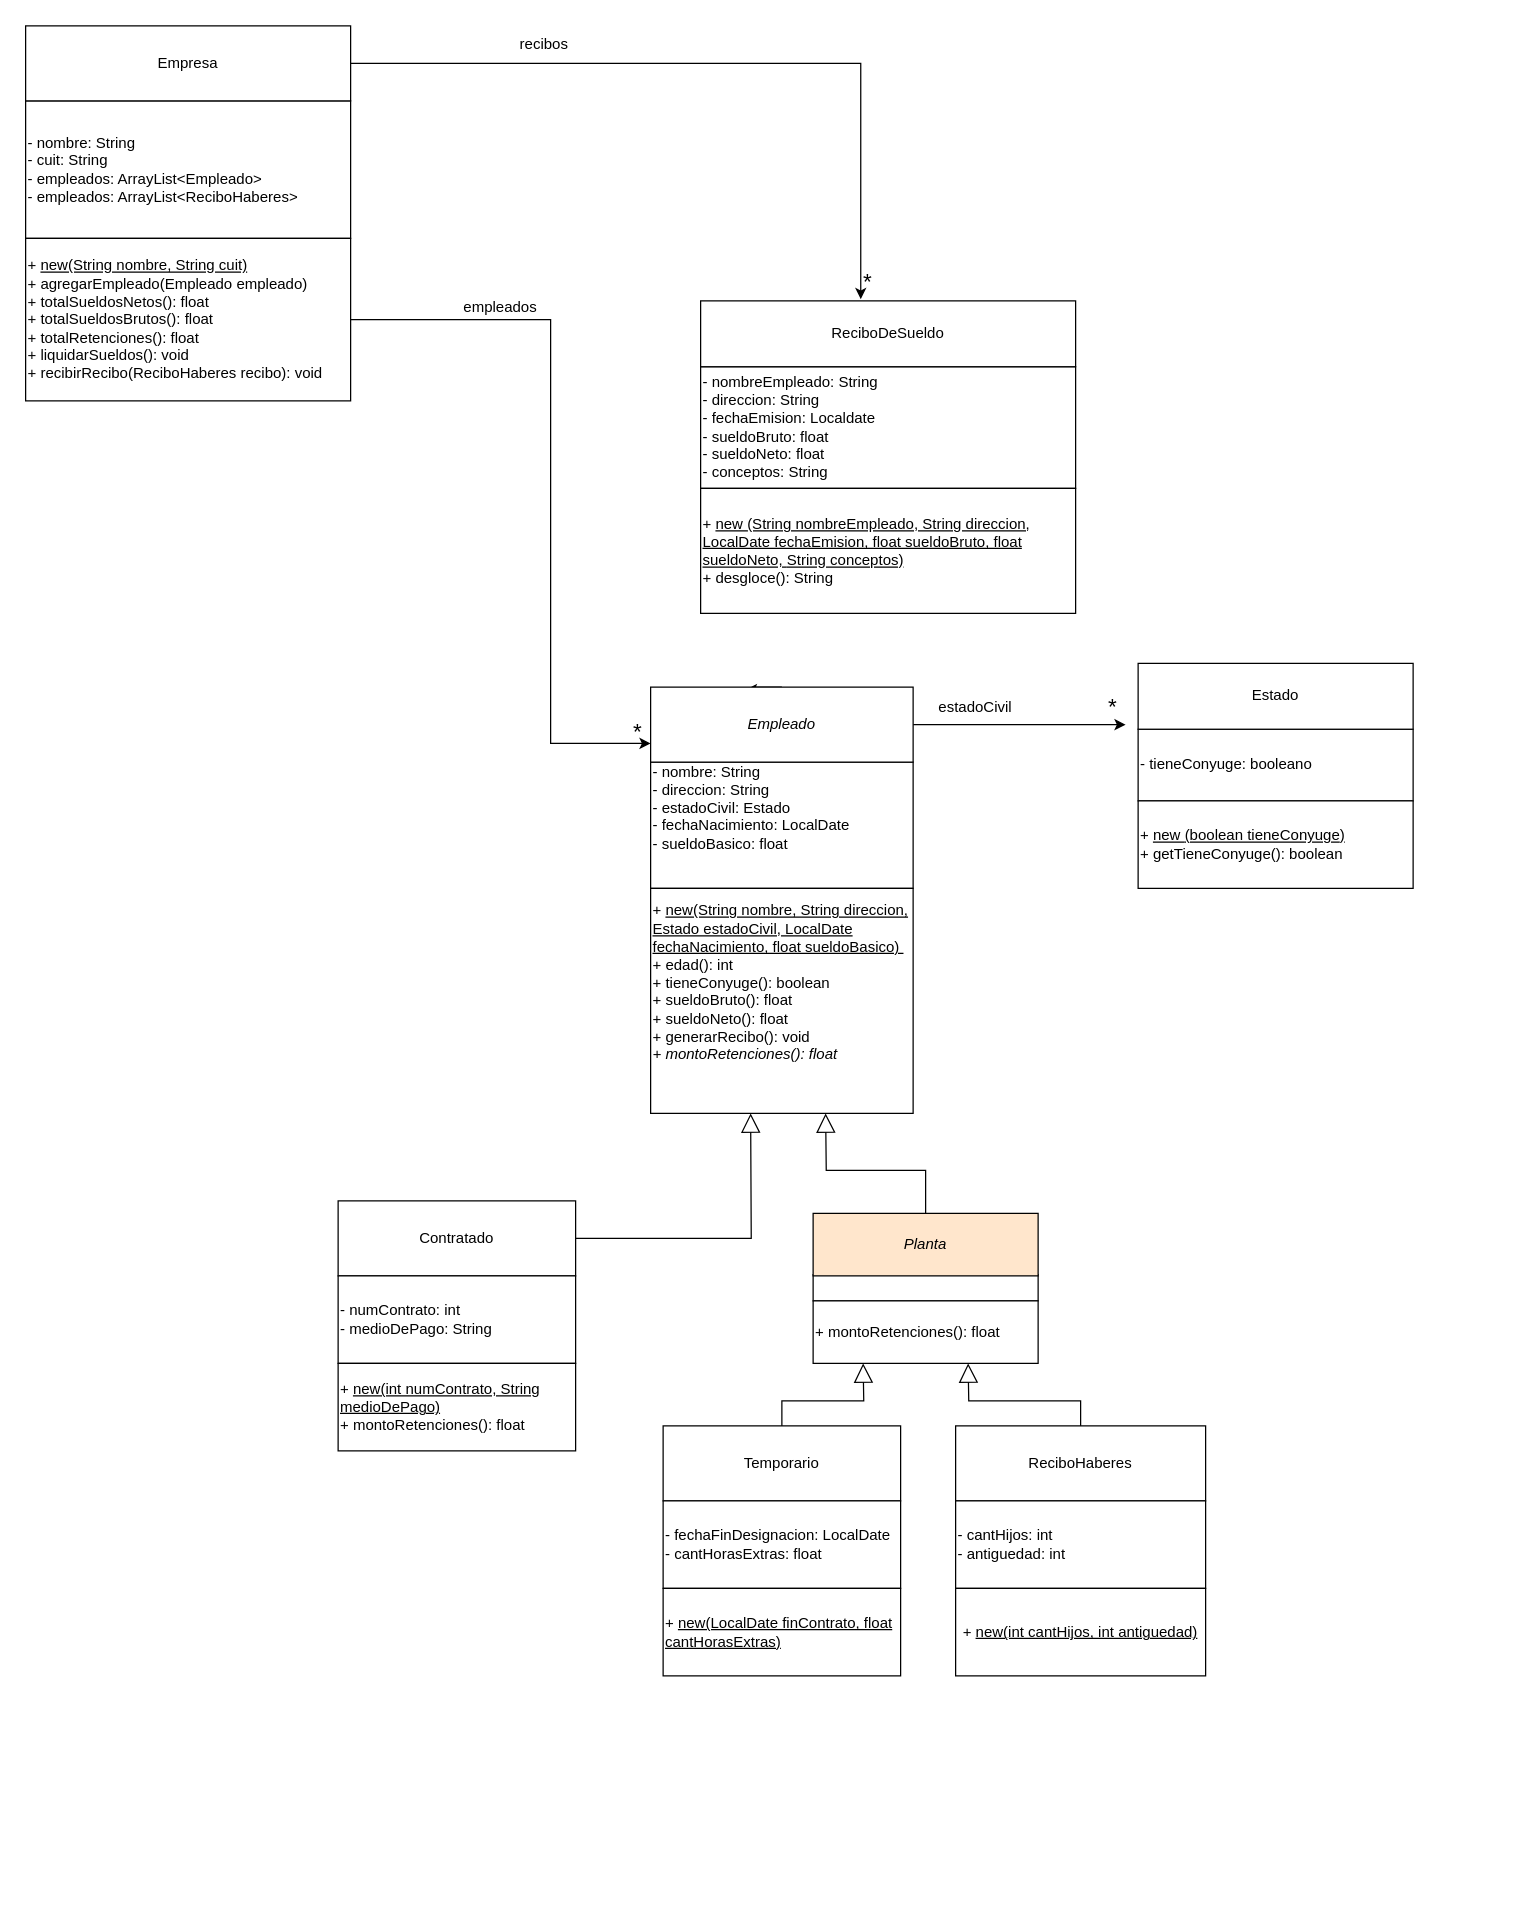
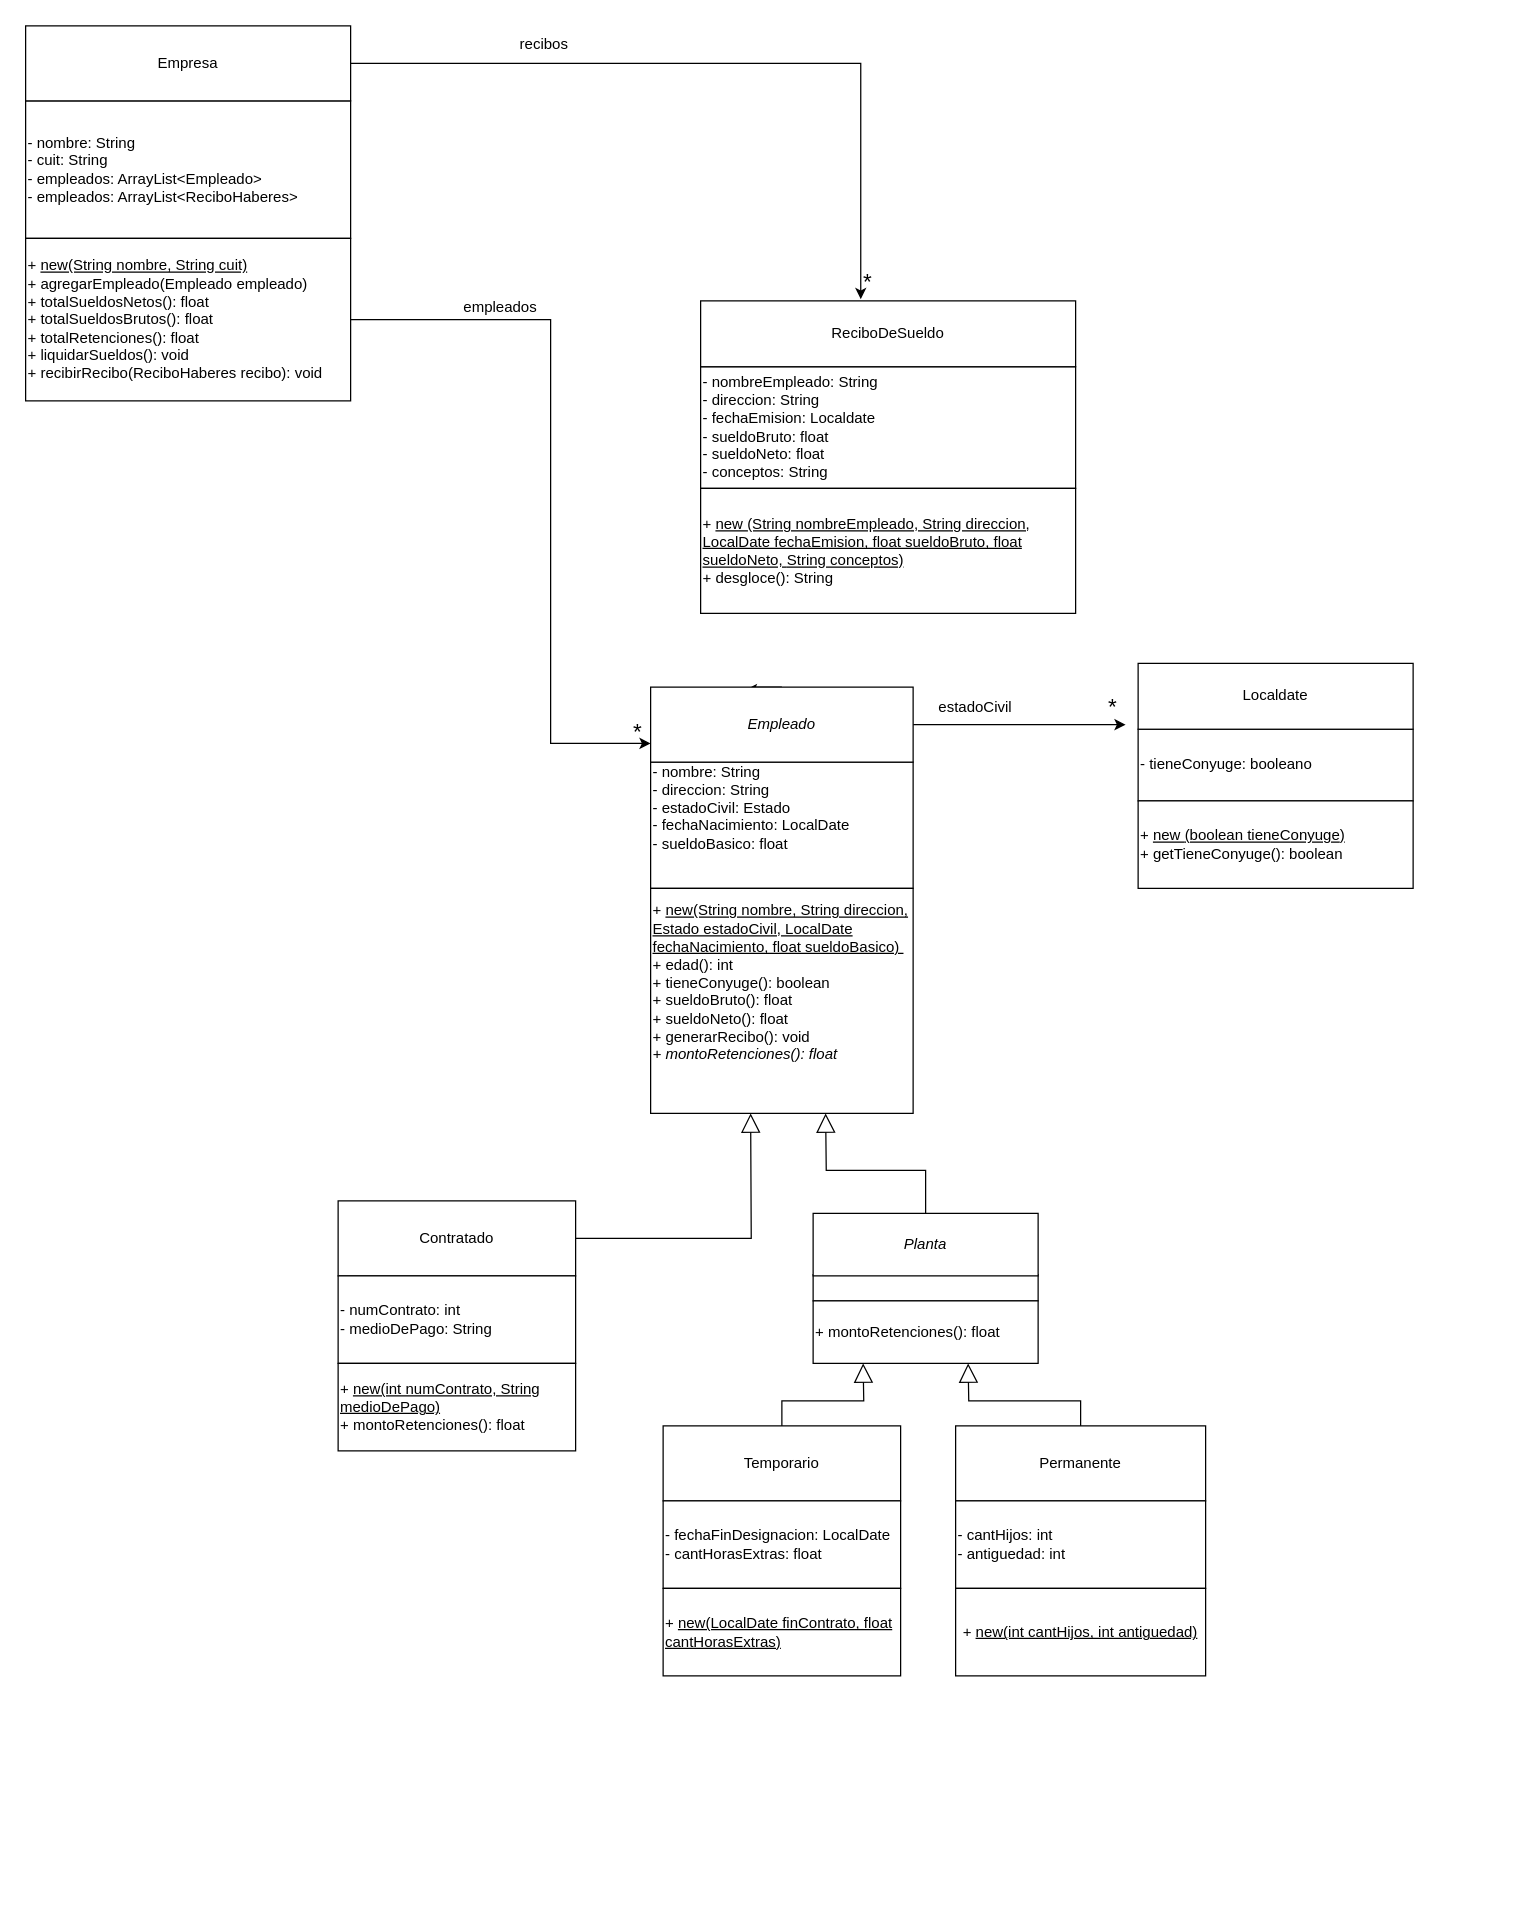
(1276, 696) -> (1276, 696)
(926, 1244) -> (926, 1244)
(1081, 1463) -> (1081, 1463)
